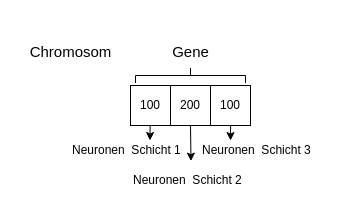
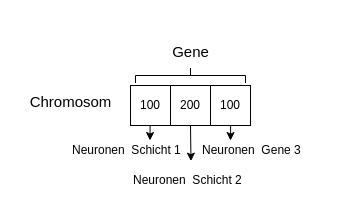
(71, 56) -> (71, 106)
(262, 151) -> (253, 151)
